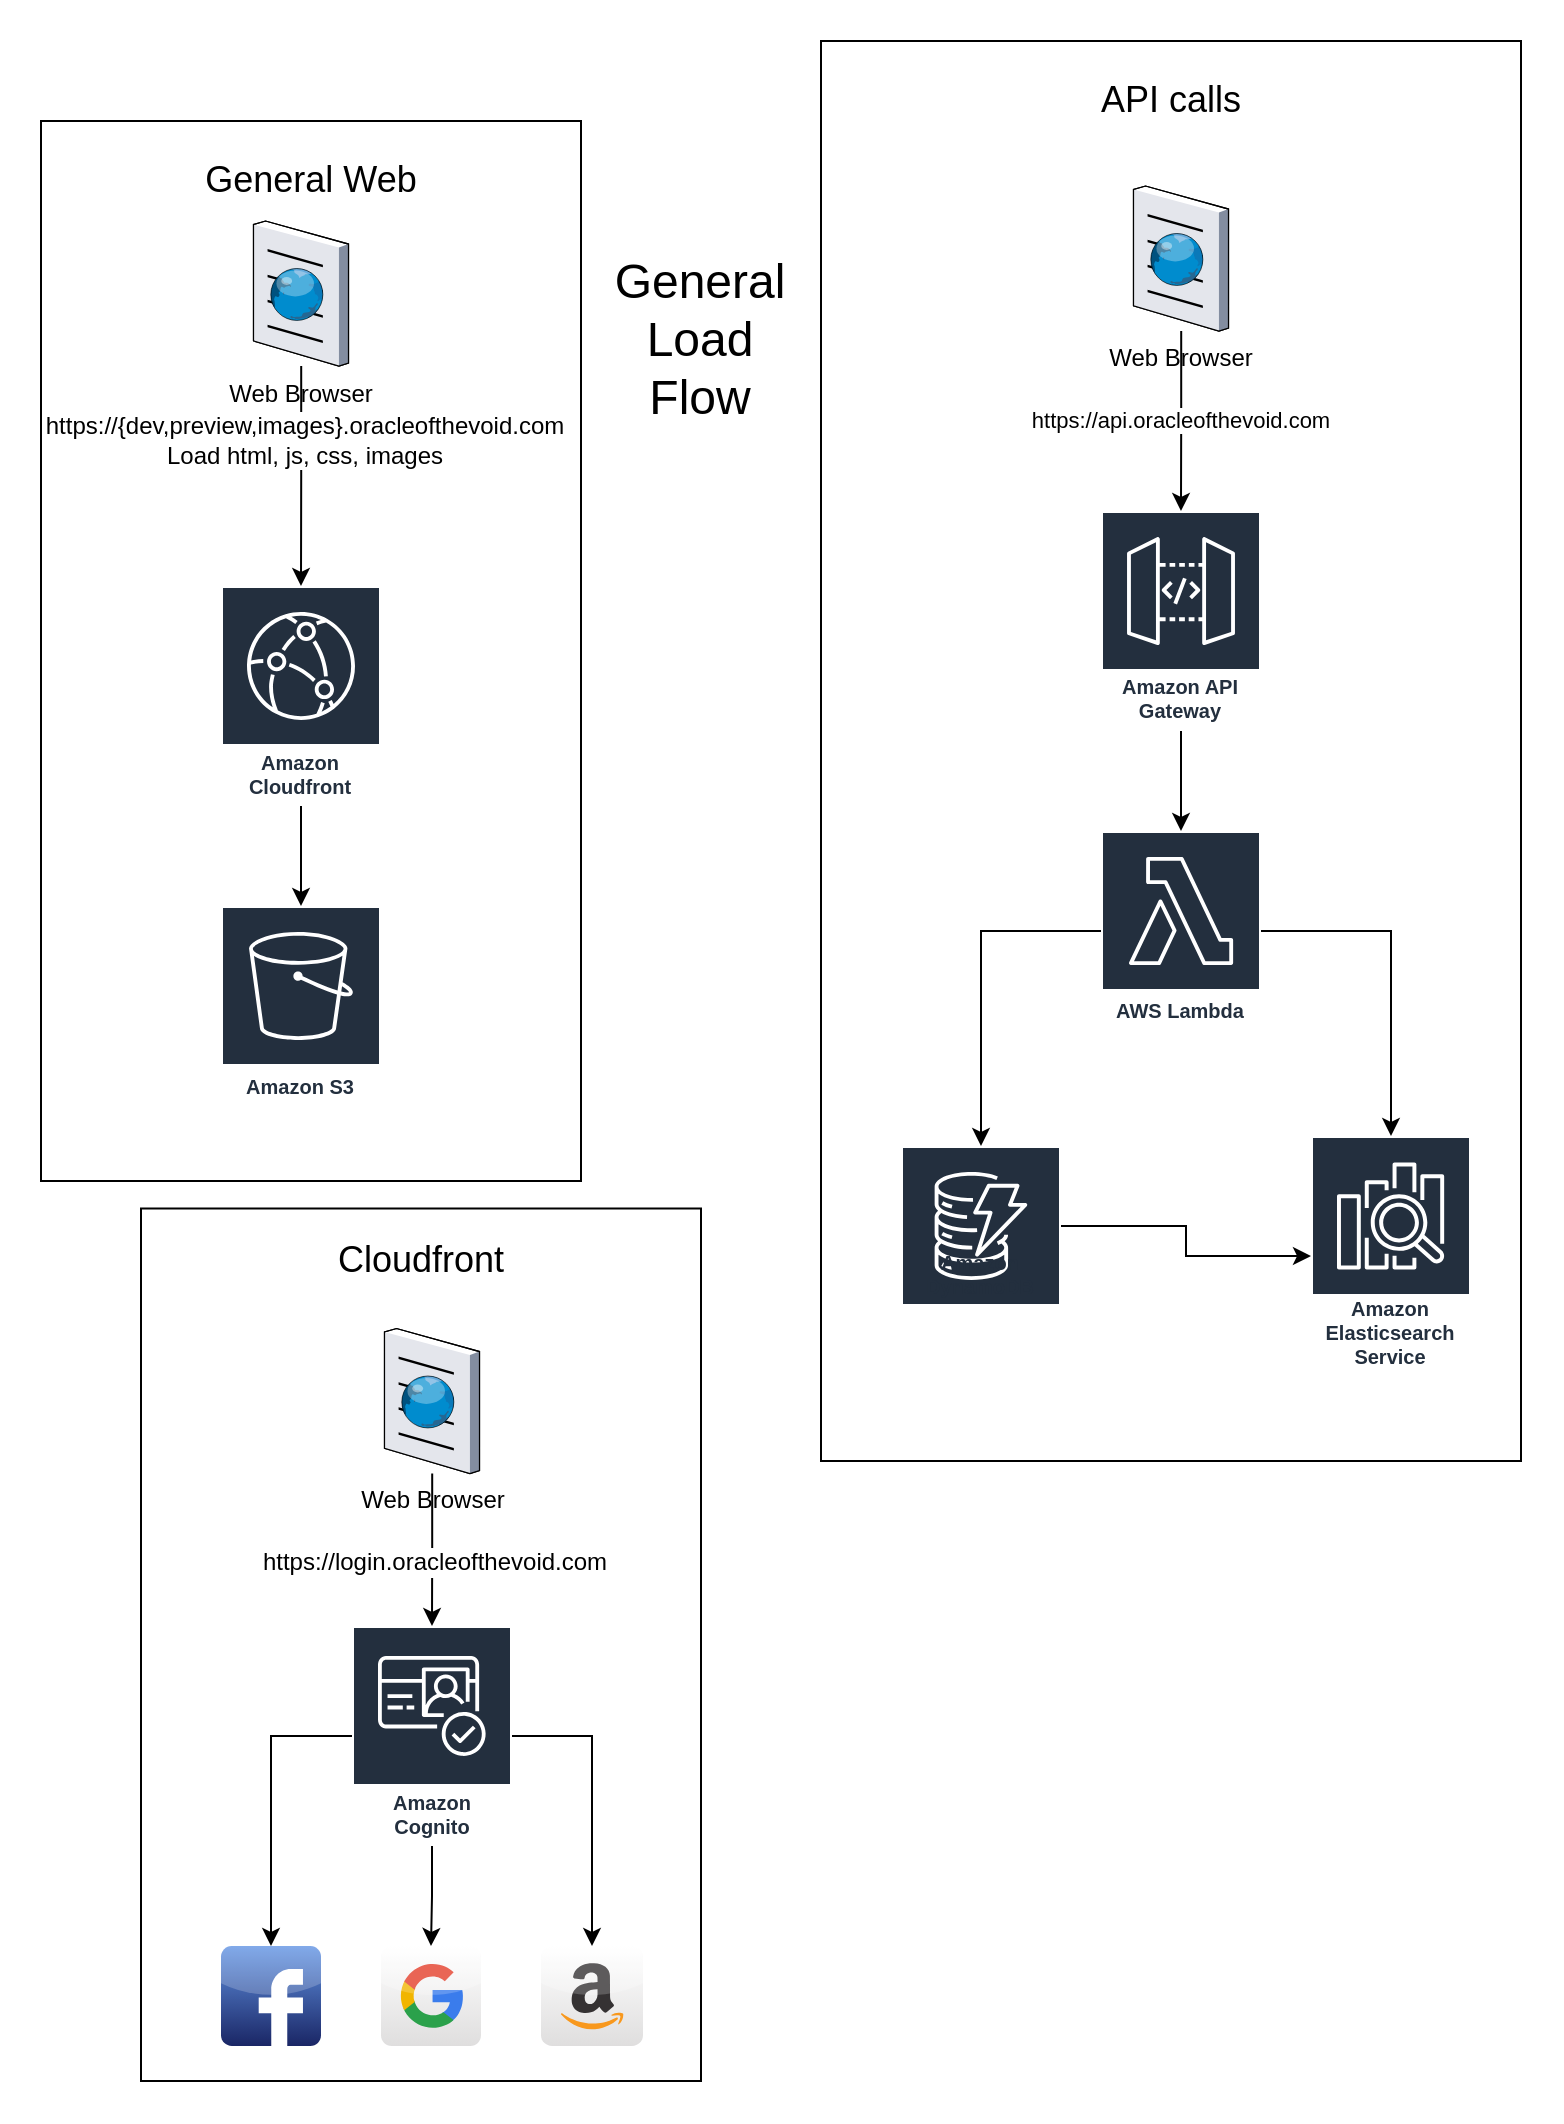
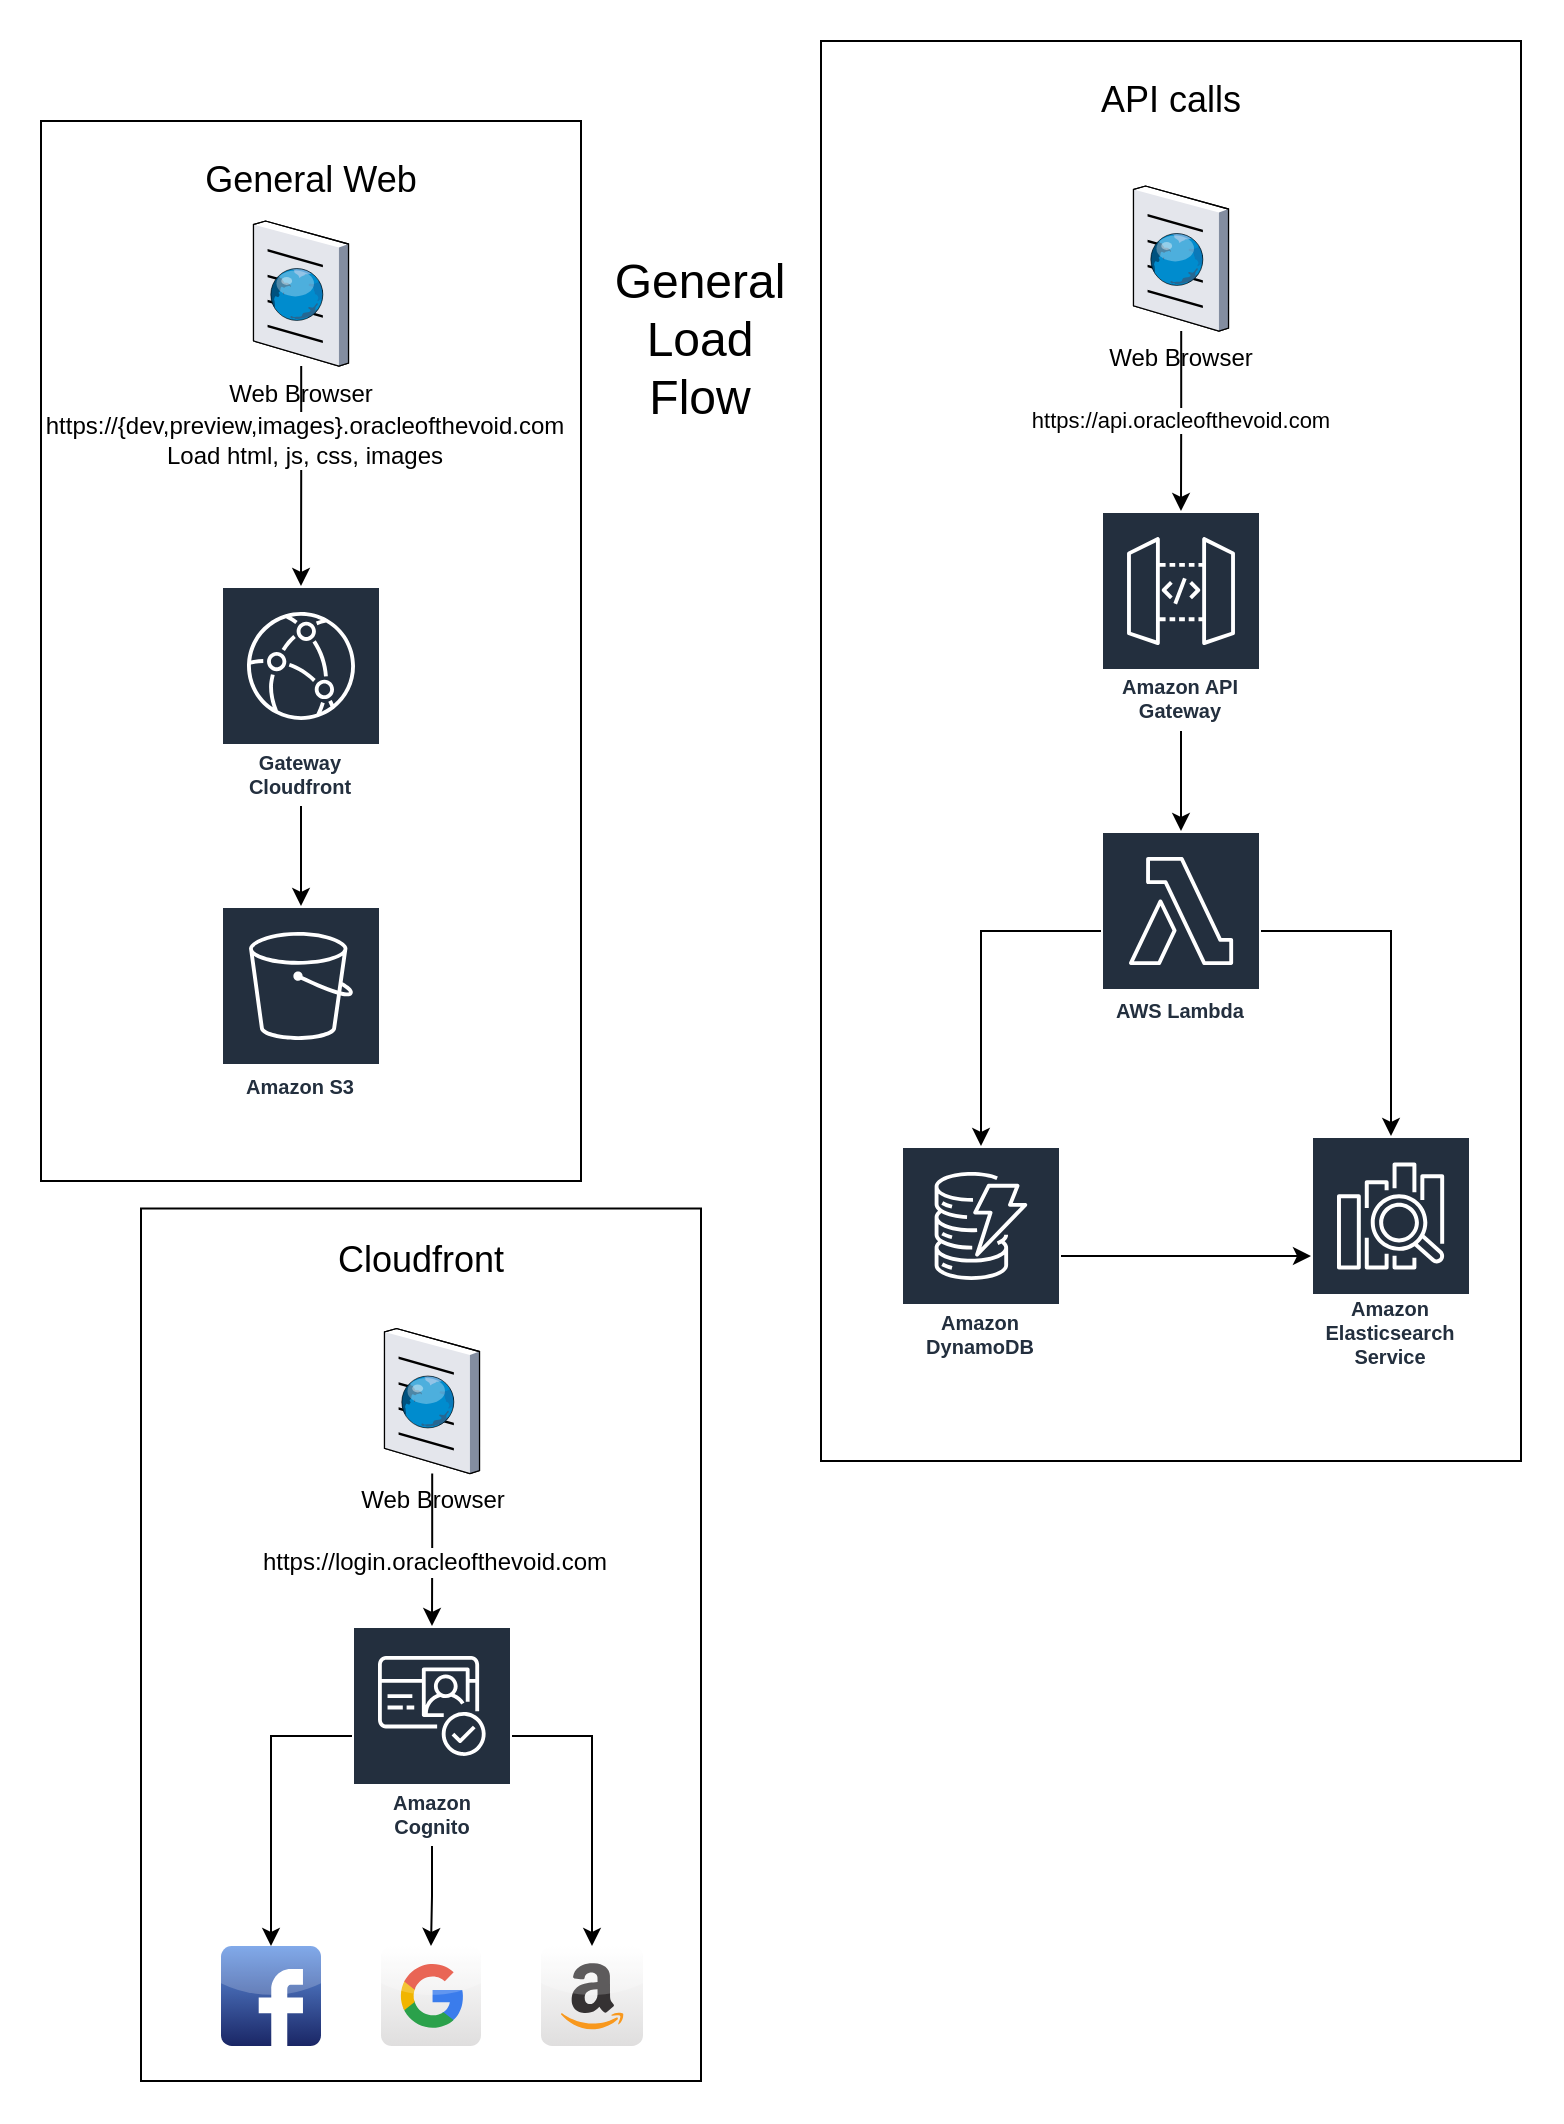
(301, 775) -> (301, 775)
(981, 1226) -> (981, 1256)
